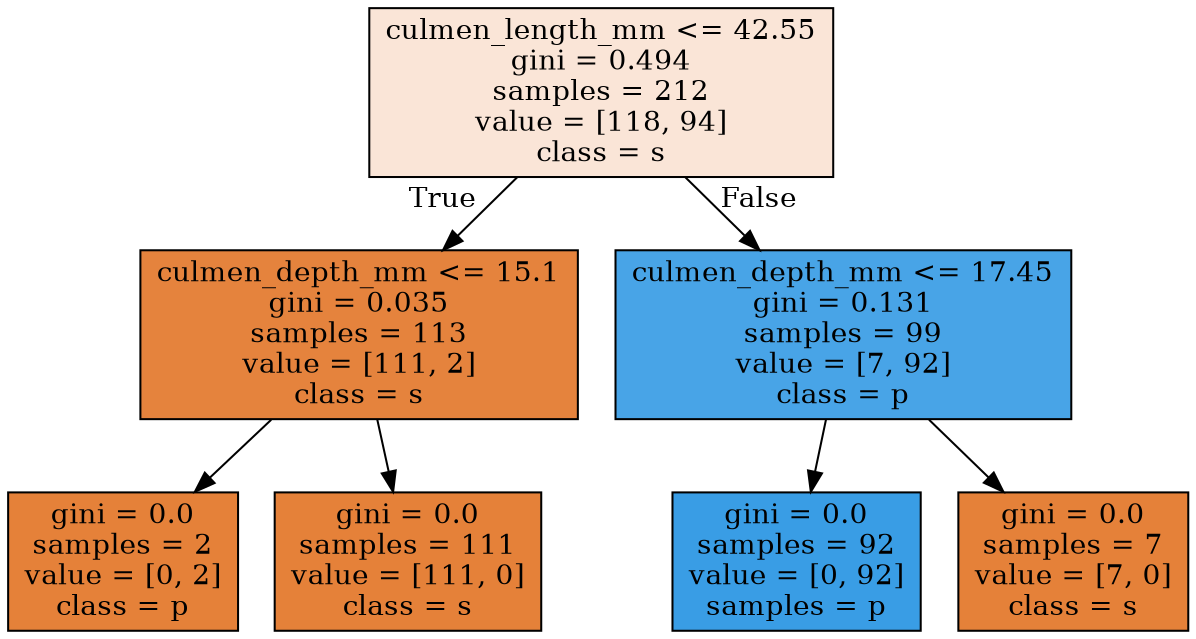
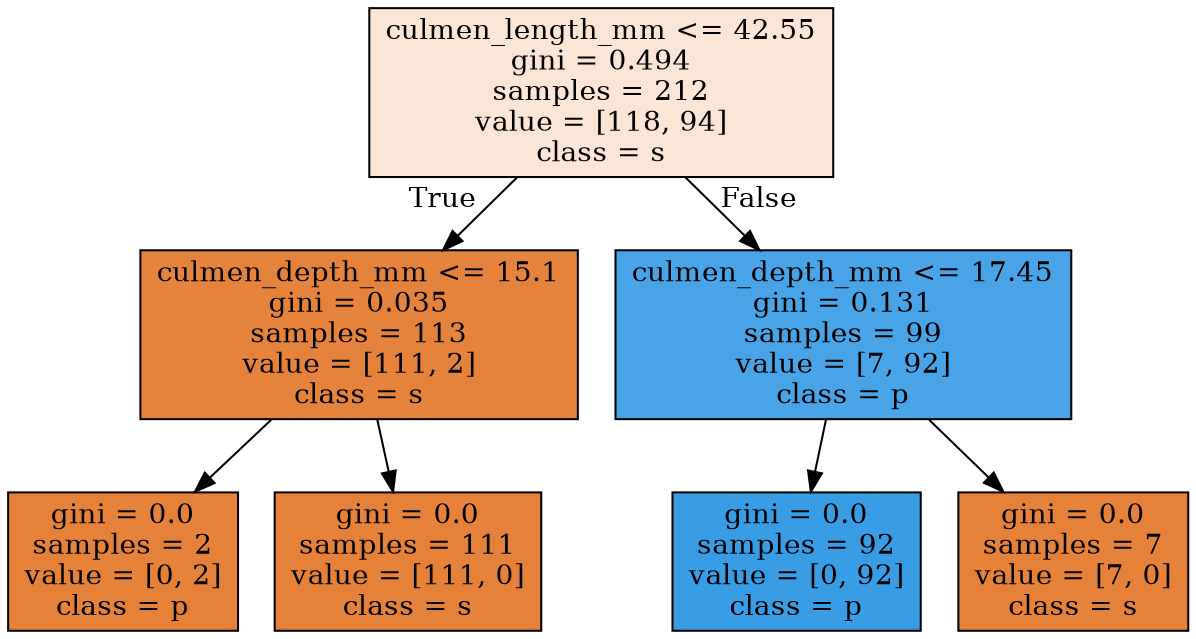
(797, 562) -> (797, 562)
